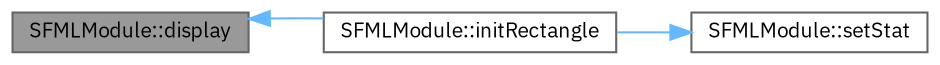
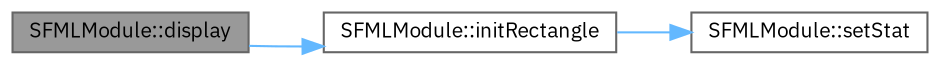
(297, 18) -> (276, 46)
